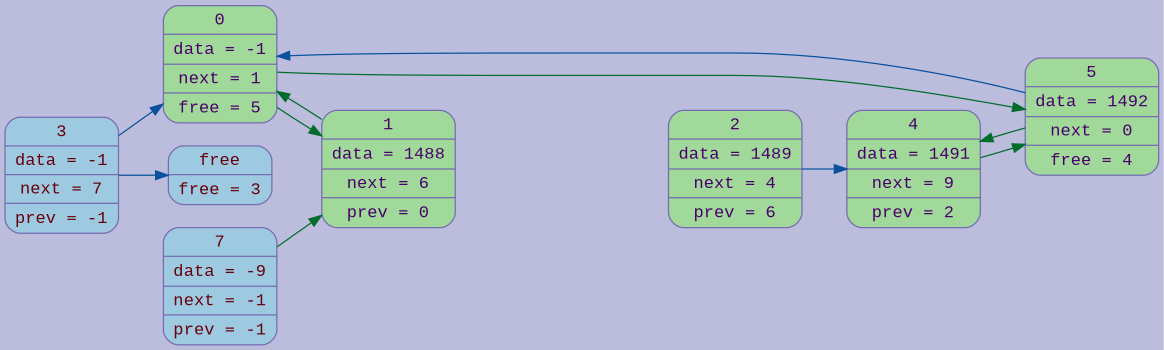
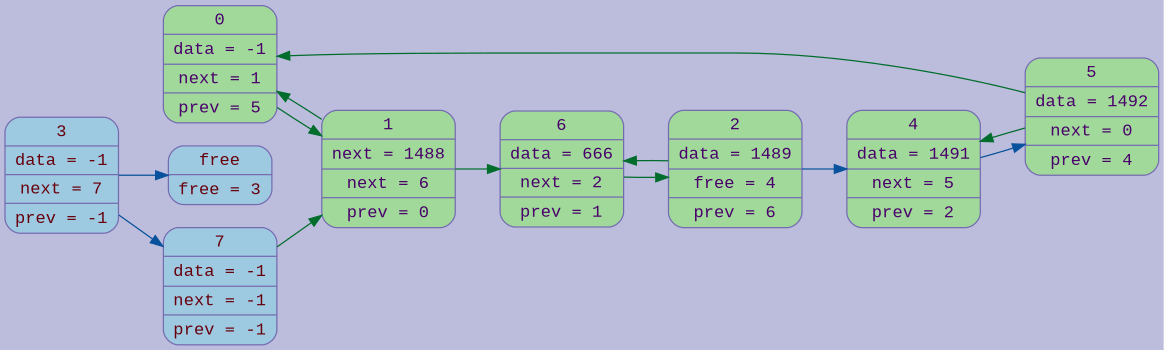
(659, 53) -> (659, 53)
(646, 75) -> none
(220, 107) -> (220, 107)
(136, 123) -> (136, 227)
(389, 153) -> (389, 153)
(997, 153) -> (997, 153)
(1092, 160) -> (1092, 160)
none -> (562, 169)
(735, 183) -> (735, 183)
(914, 183) -> (914, 183)
(220, 271) -> (220, 271)
